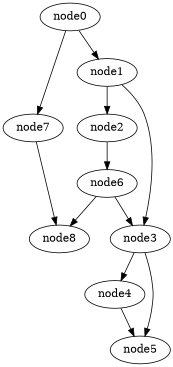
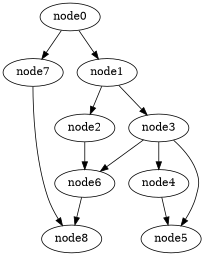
(122, 208) -> (125, 153)
